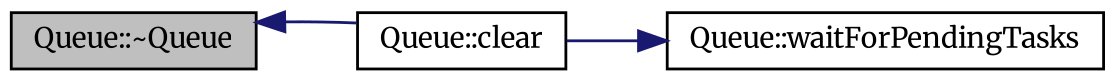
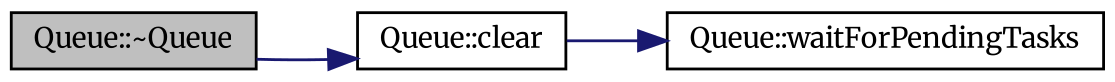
(321, 22) -> (292, 60)
